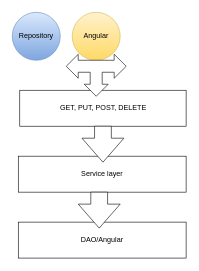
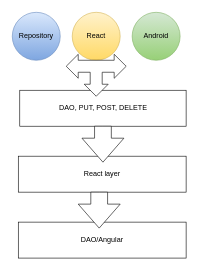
(96, 36) -> (96, 36)
none -> (156, 36)
(104, 108) -> (104, 108)
(102, 174) -> (102, 174)
